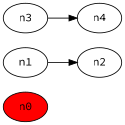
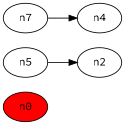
(25, 18) -> (25, 18)
(25, 62) -> (25, 62)
